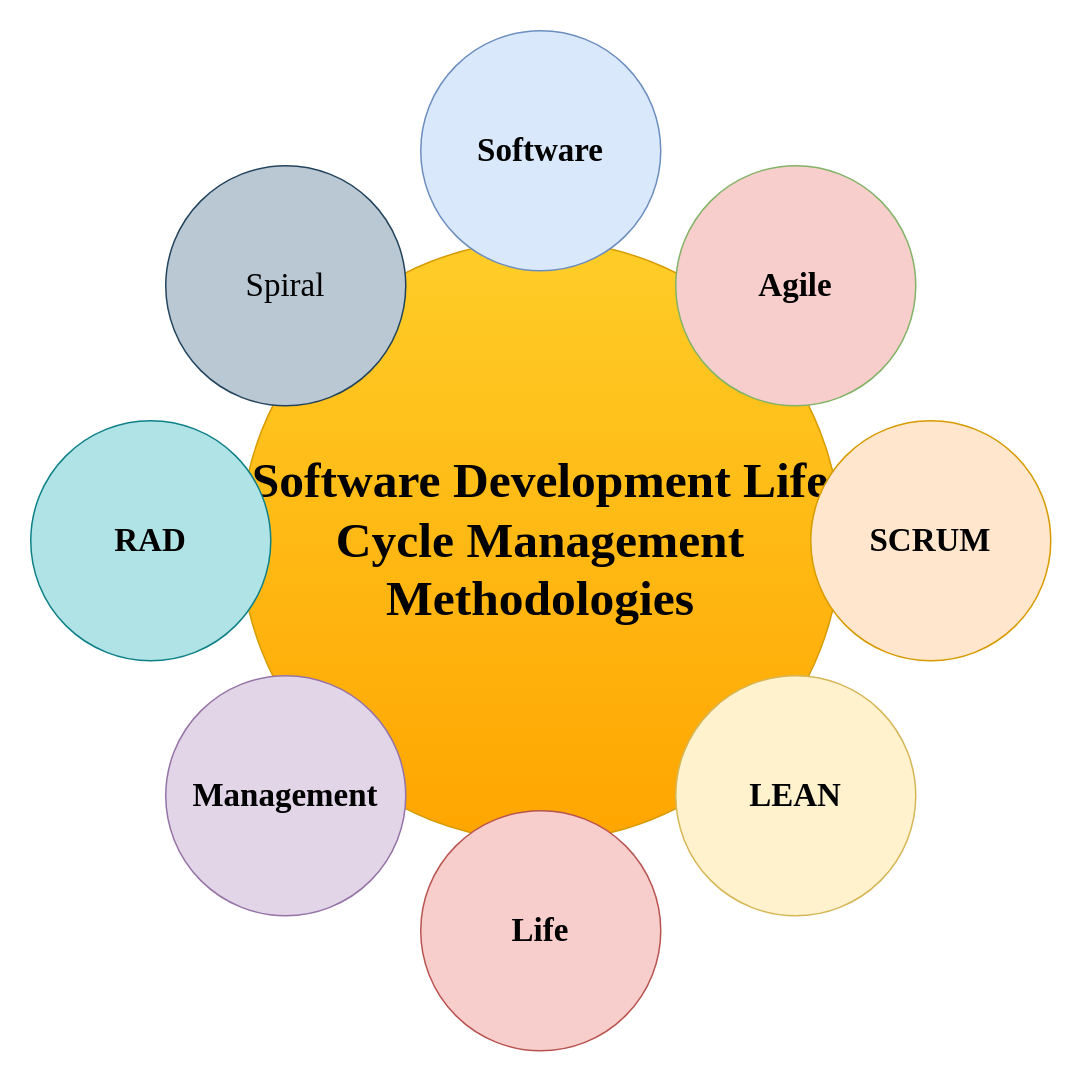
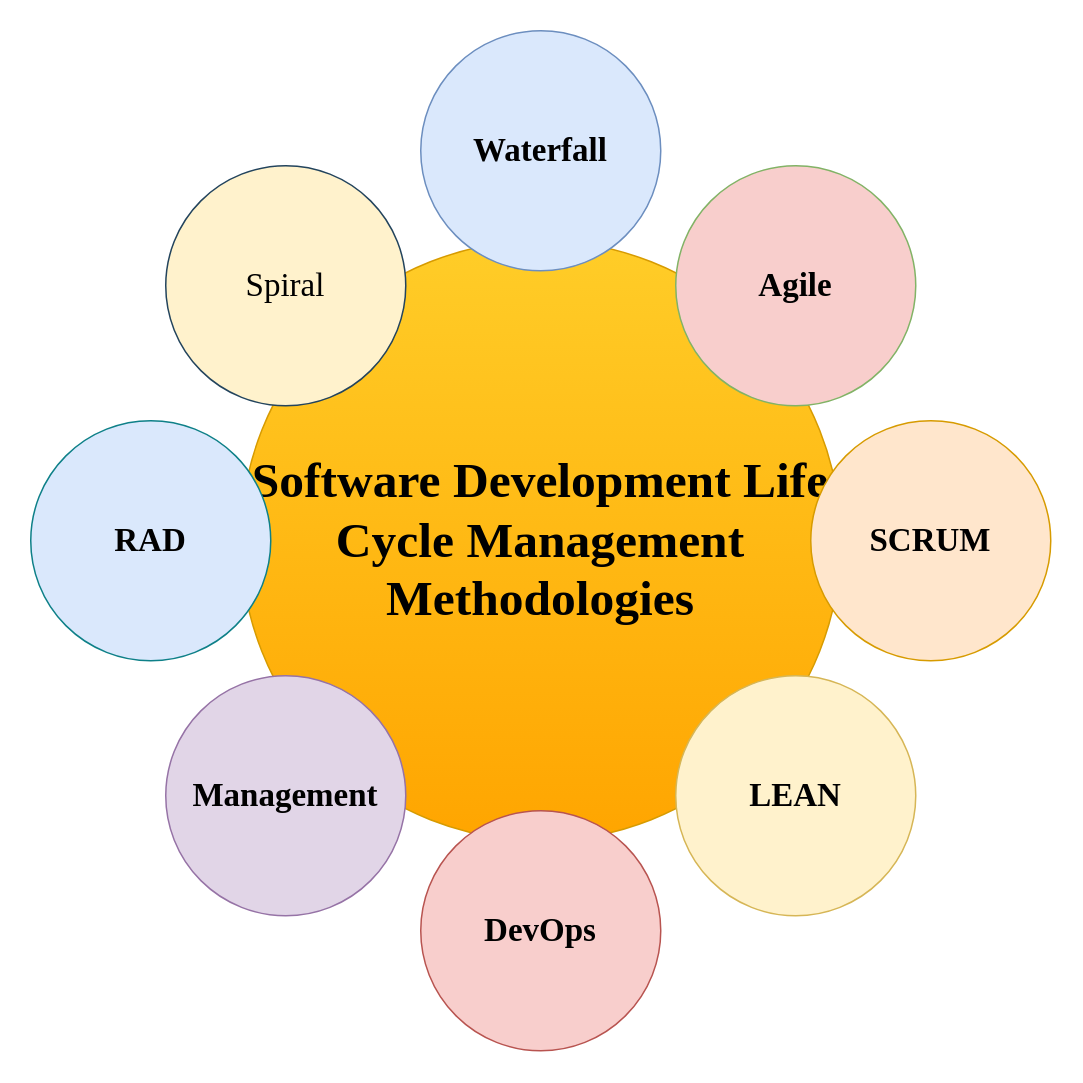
(541, 151) -> (541, 151)
(286, 286) -> (286, 286)
(151, 541) -> (151, 541)
(541, 931) -> (541, 931)
